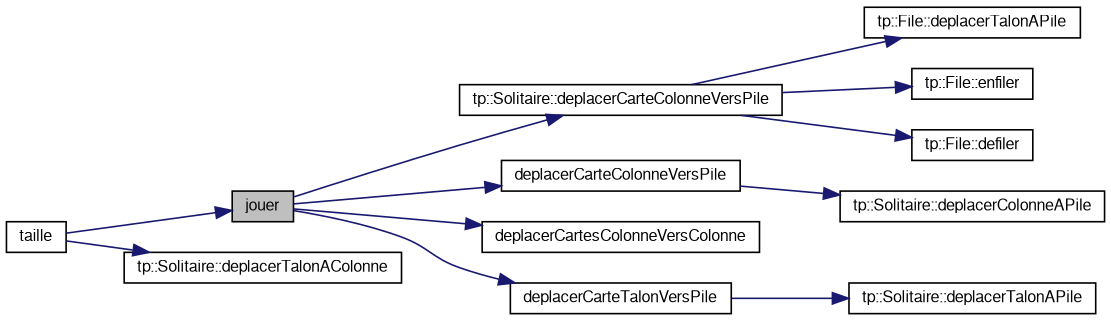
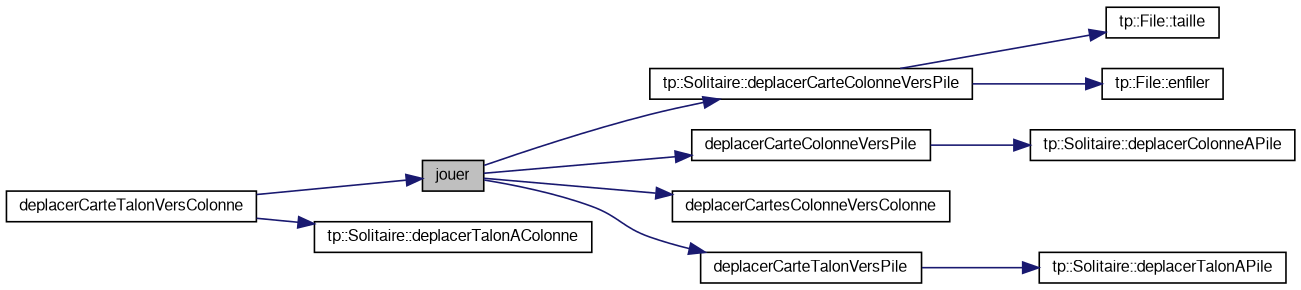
(972, 23) -> (1163, 23)
(972, 145) -> none
(36, 237) -> (131, 206)
